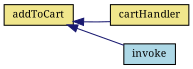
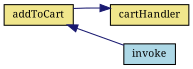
(97, 22) -> (87, 8)
